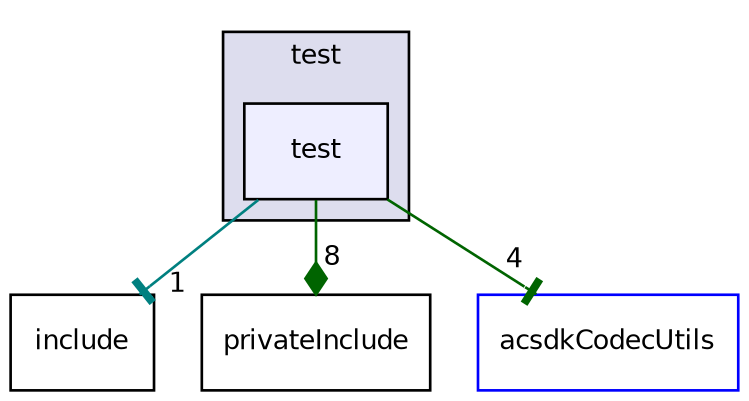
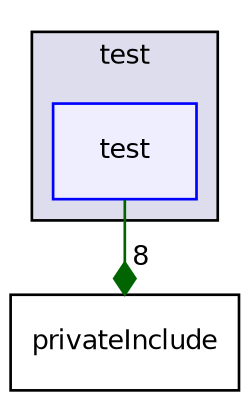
(316, 151) -> (125, 151)
(82, 343) -> none
(608, 343) -> none
